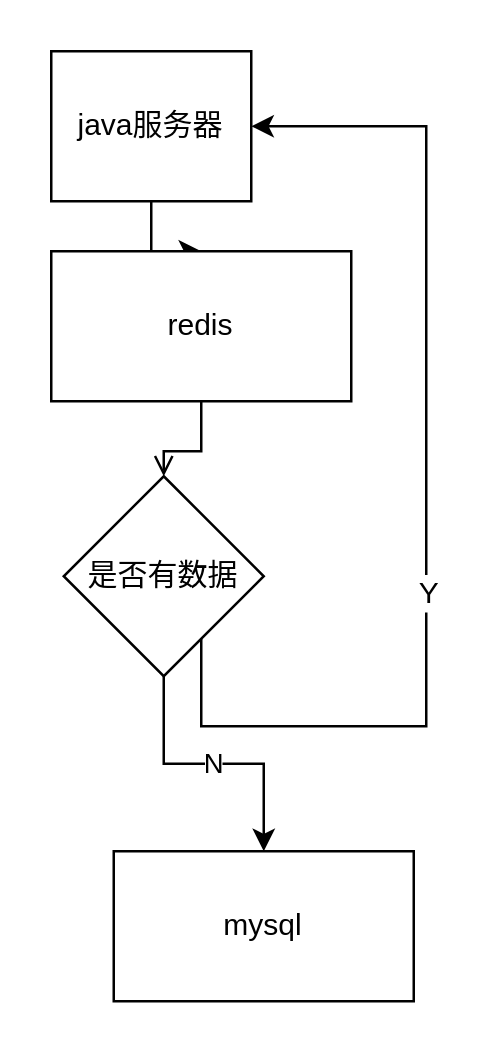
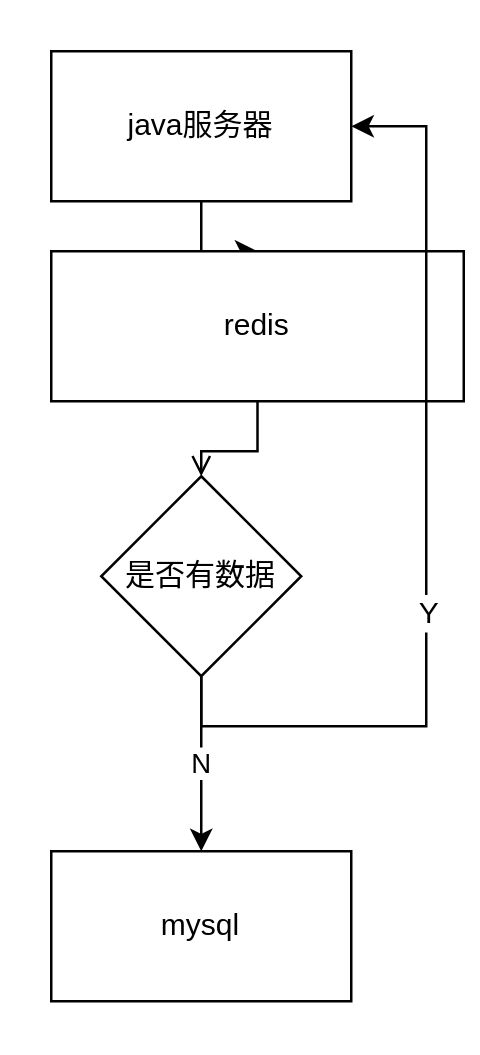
(151, 126) -> (201, 126)
(201, 326) -> (258, 326)
(164, 576) -> (201, 576)
(264, 926) -> (201, 926)
